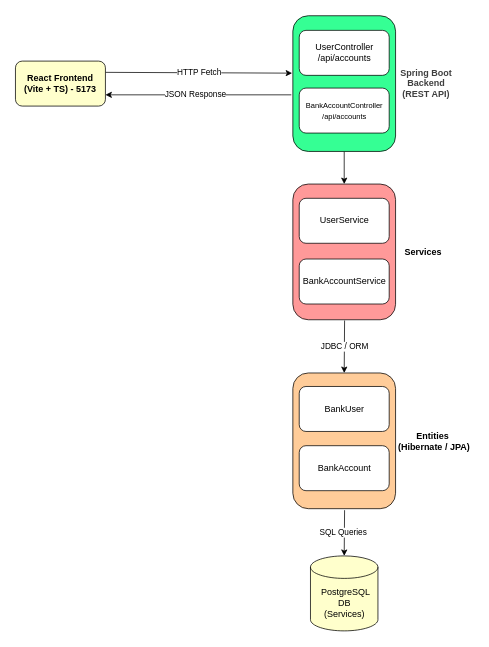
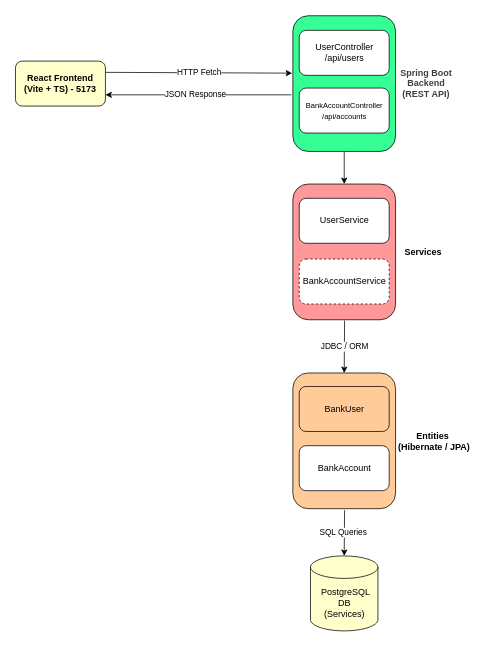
(345, 53) -> (345, 53)
(344, 282) -> (344, 282)
(344, 409) -> (344, 409)
